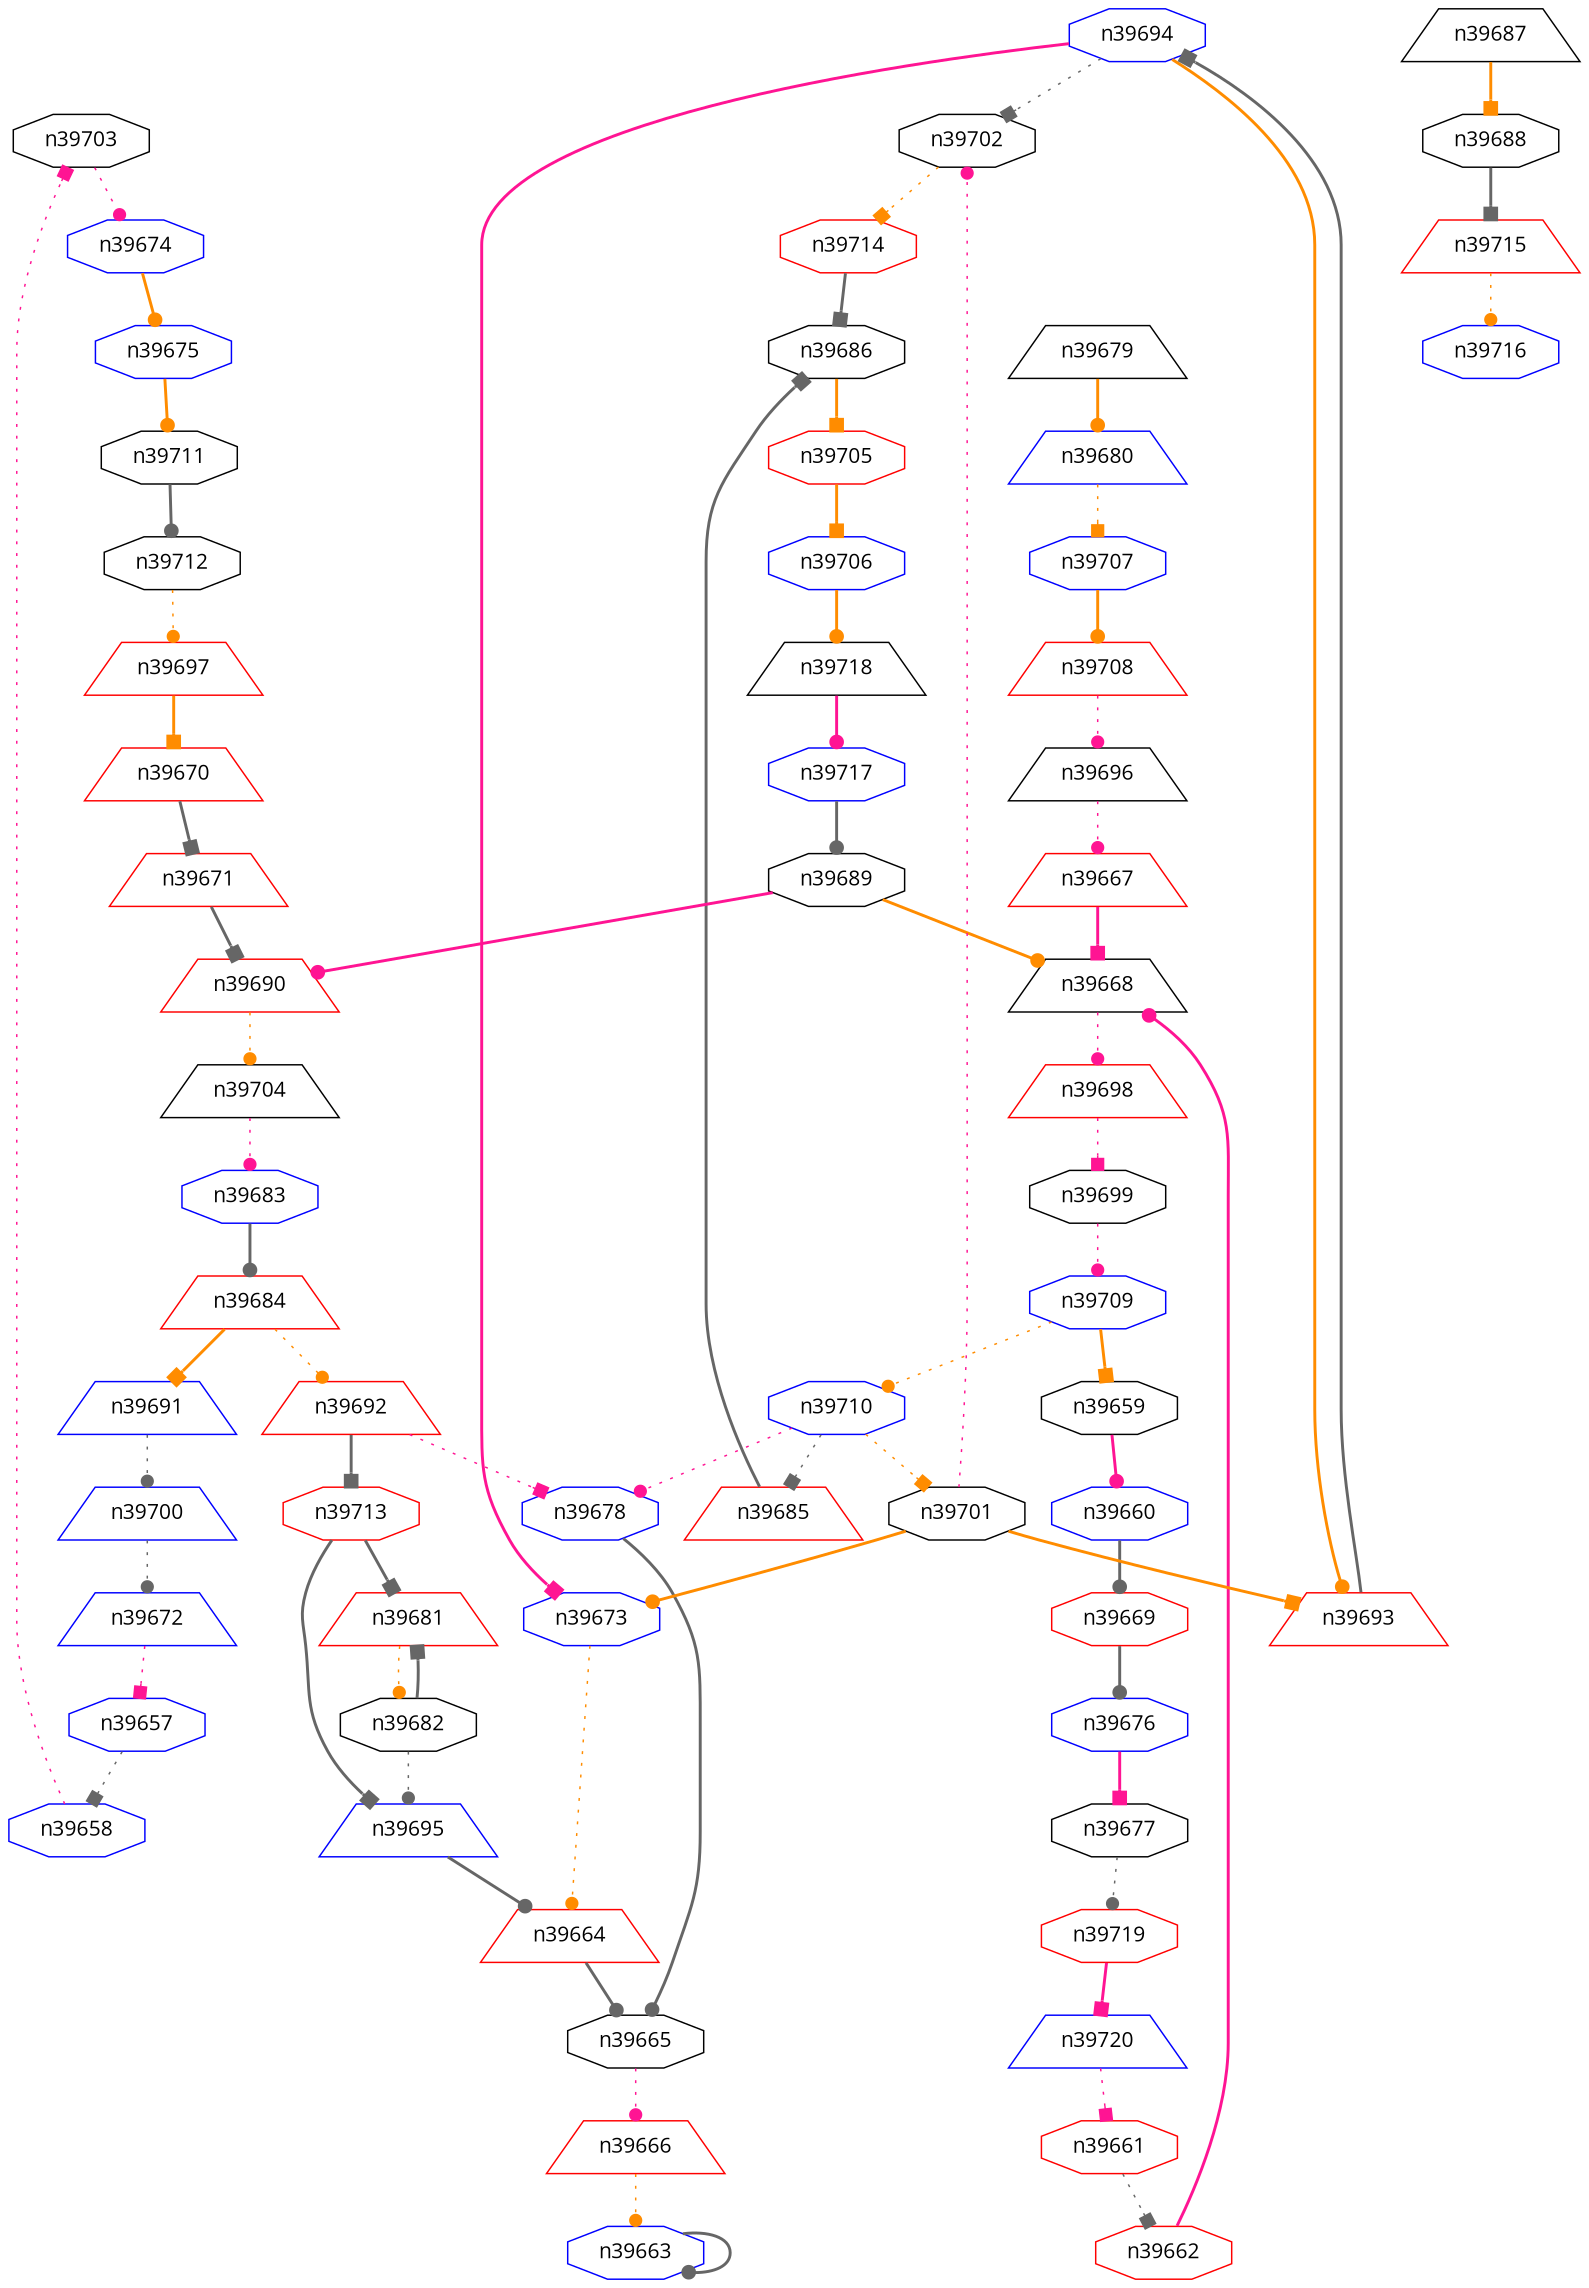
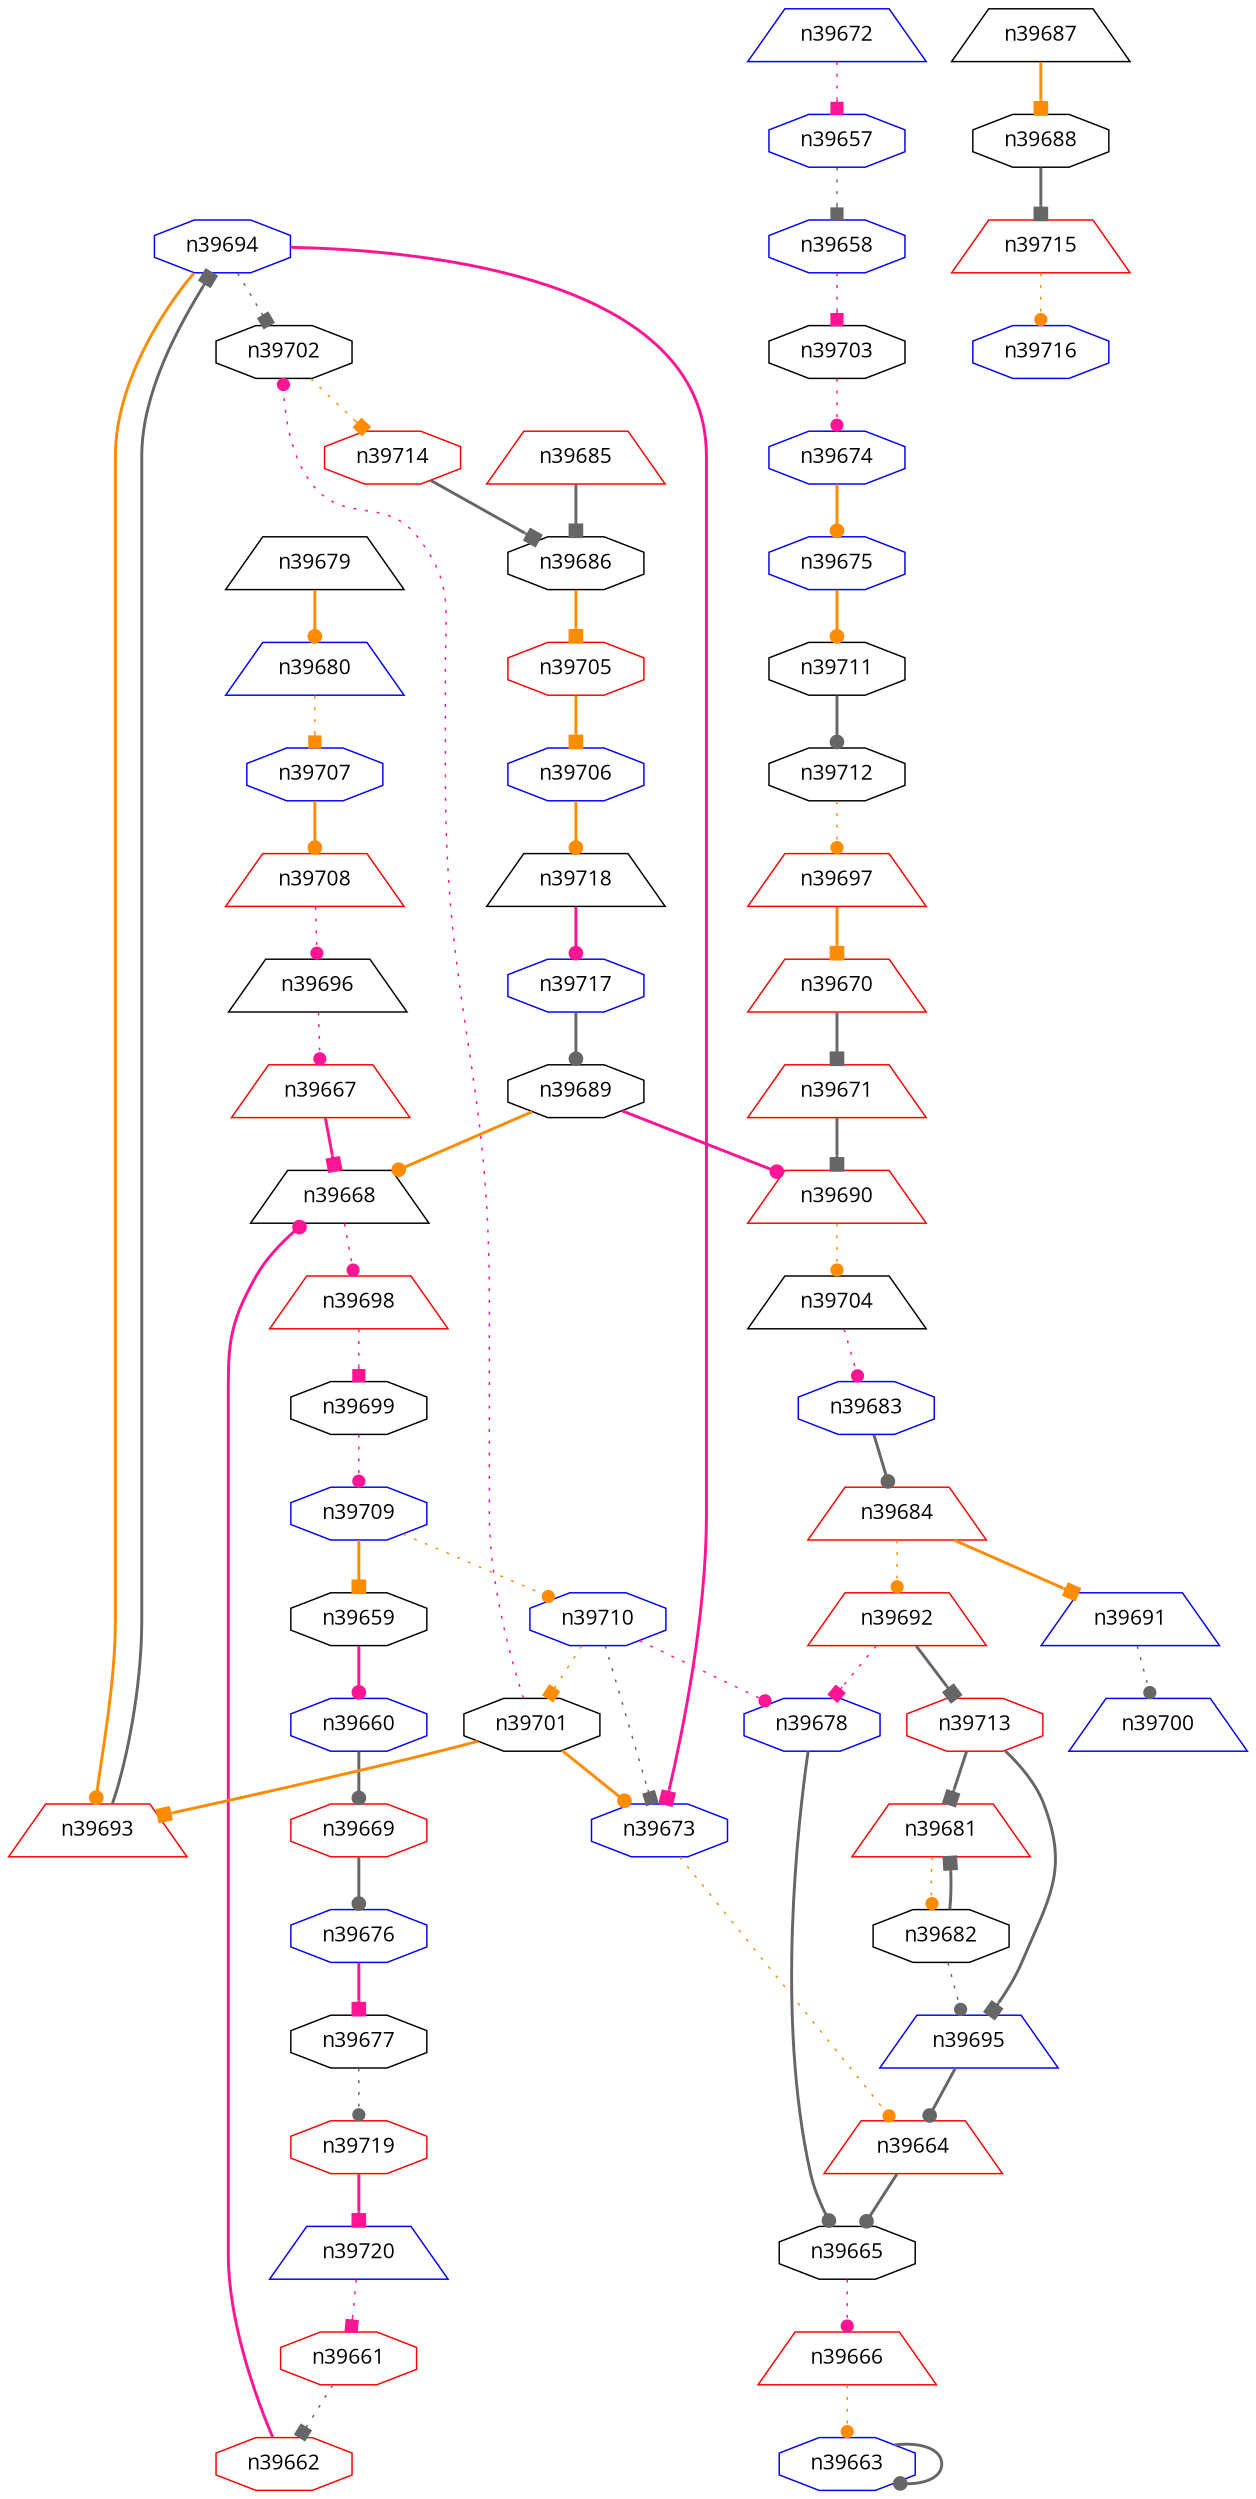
(809, 1455) -> (627, 1718)
(147, 1561) -> none
